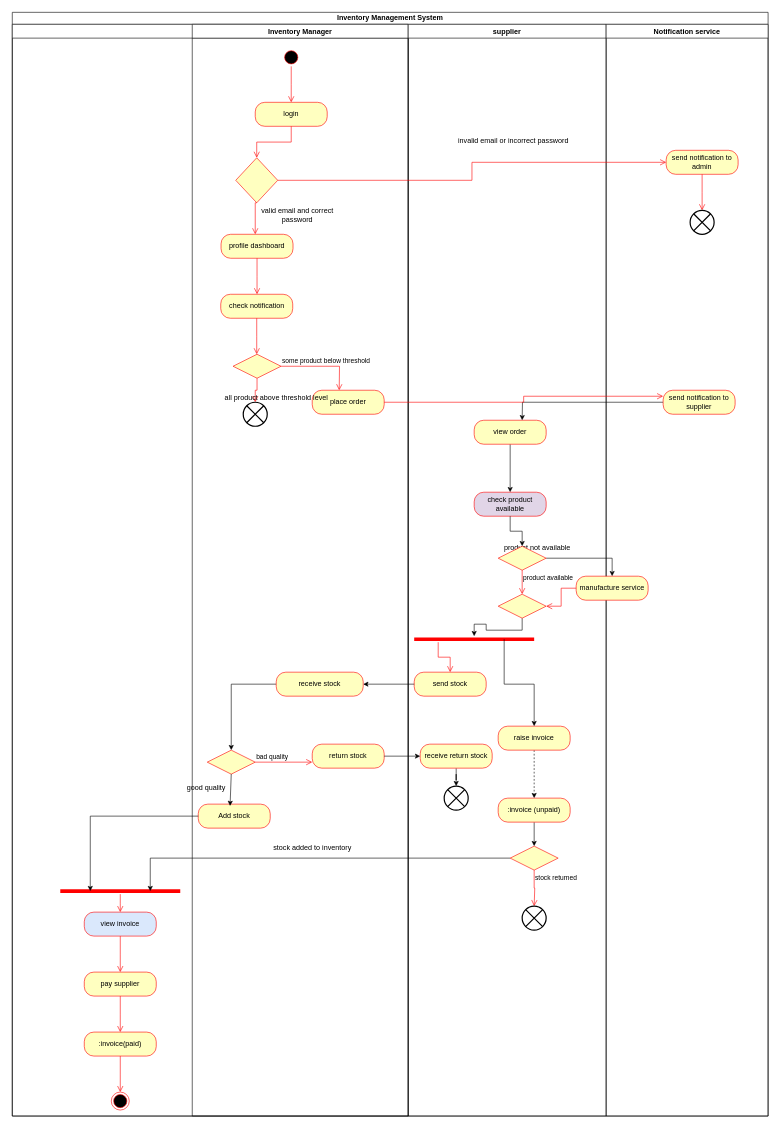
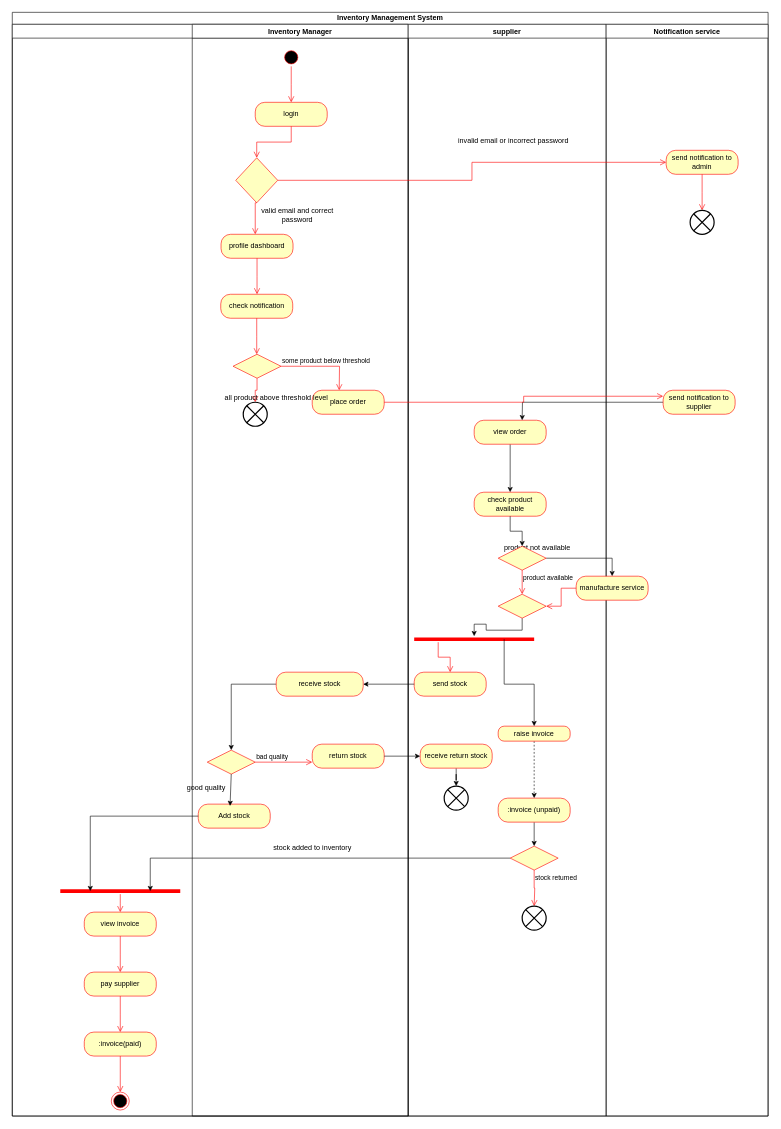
(510, 504) -> (510, 504)
(534, 738) -> (534, 734)
(120, 924) -> (120, 924)
